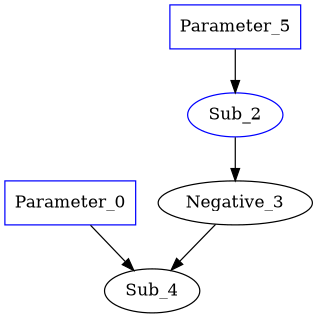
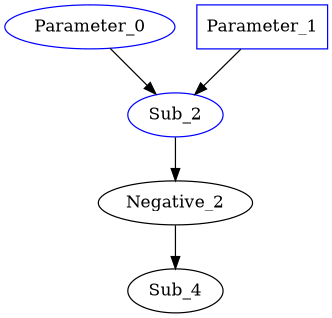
(235, 27) -> (262, 27)
(70, 203) -> (90, 27)
(235, 203) -> (175, 203)
(108, 243) -> (129, 67)
